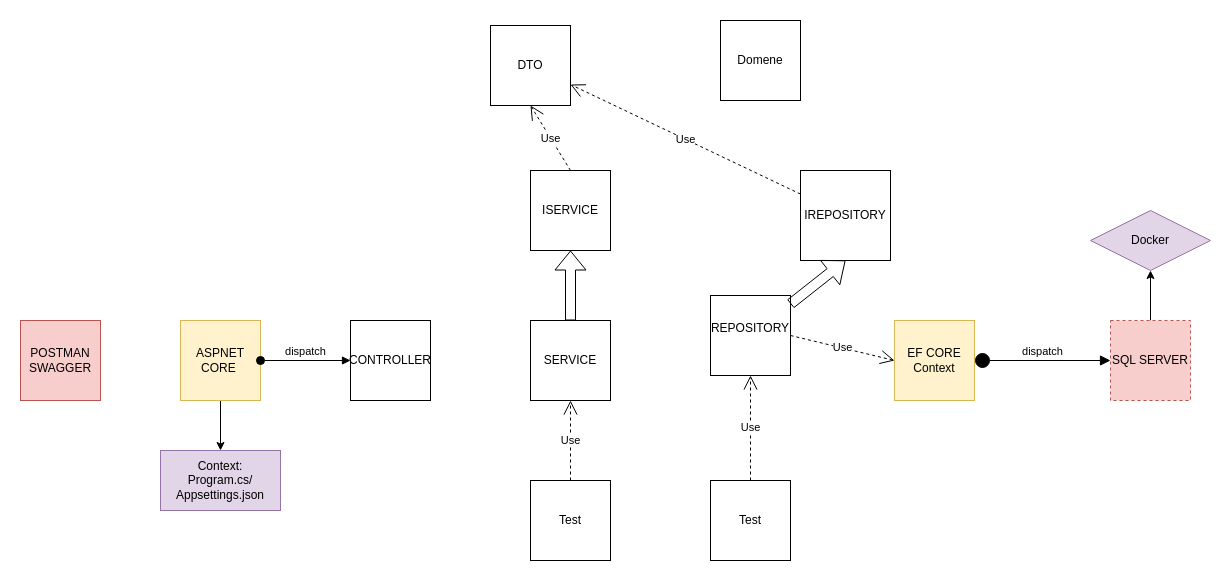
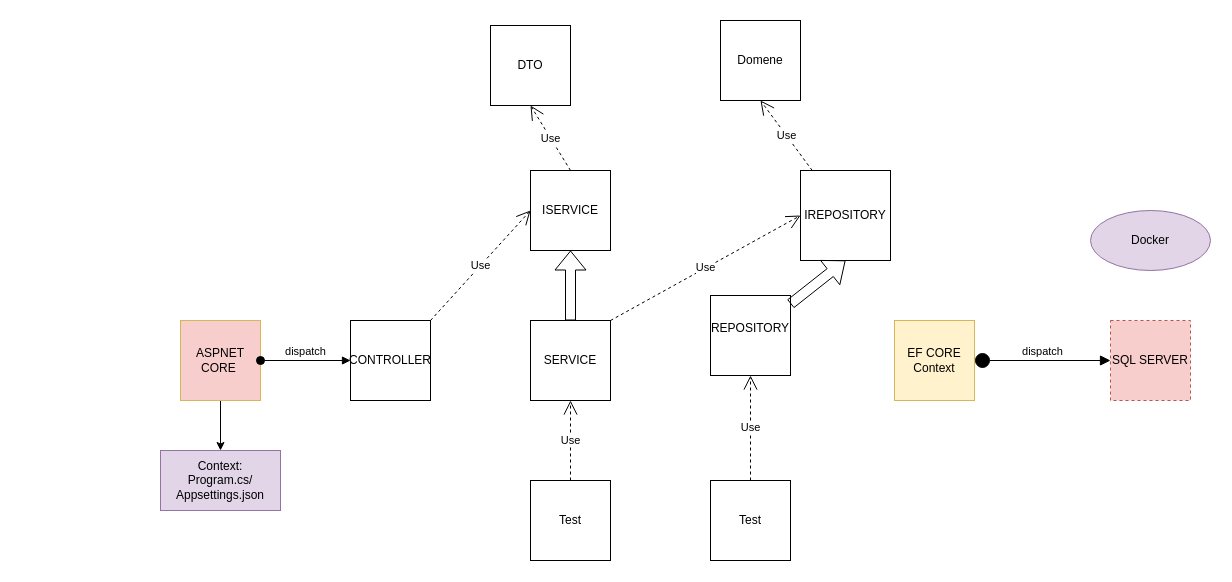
(687, 140) -> (787, 136)
(1151, 241) -> (1151, 241)
none -> (480, 266)
none -> (705, 269)
(1151, 299) -> none
(841, 348) -> none
(61, 361) -> none
(221, 361) -> (221, 361)
